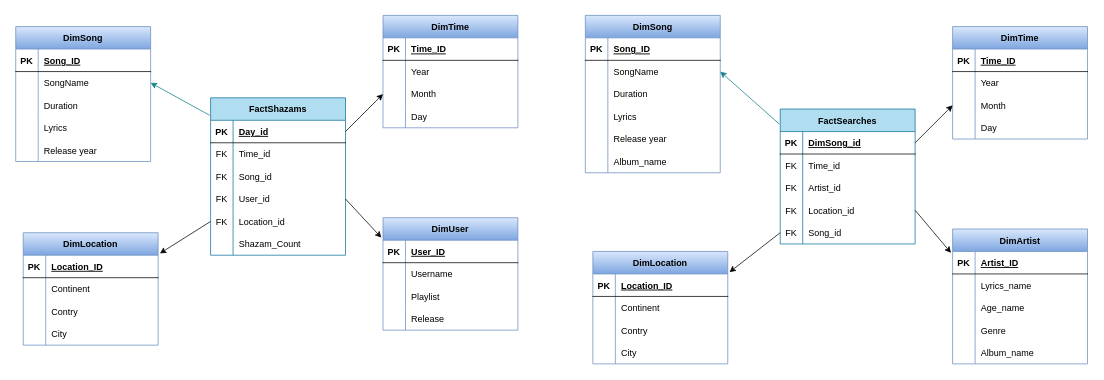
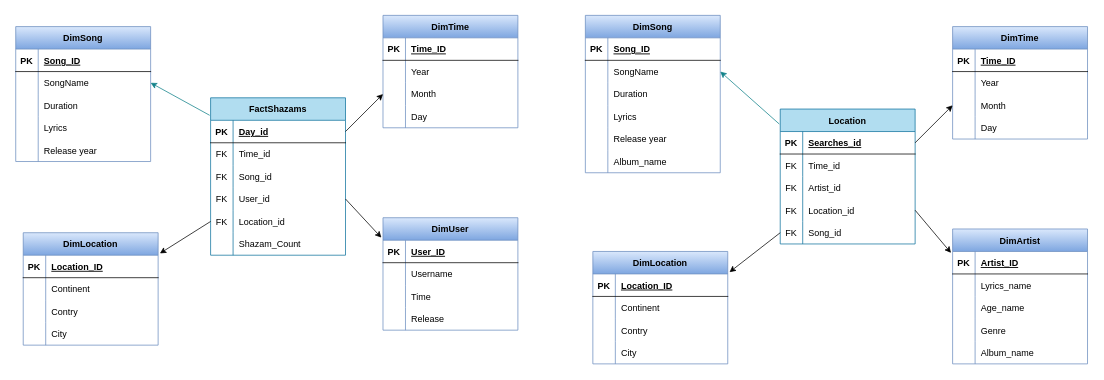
(848, 121) -> (848, 121)
(831, 143) -> (835, 143)
(428, 297) -> (420, 297)
